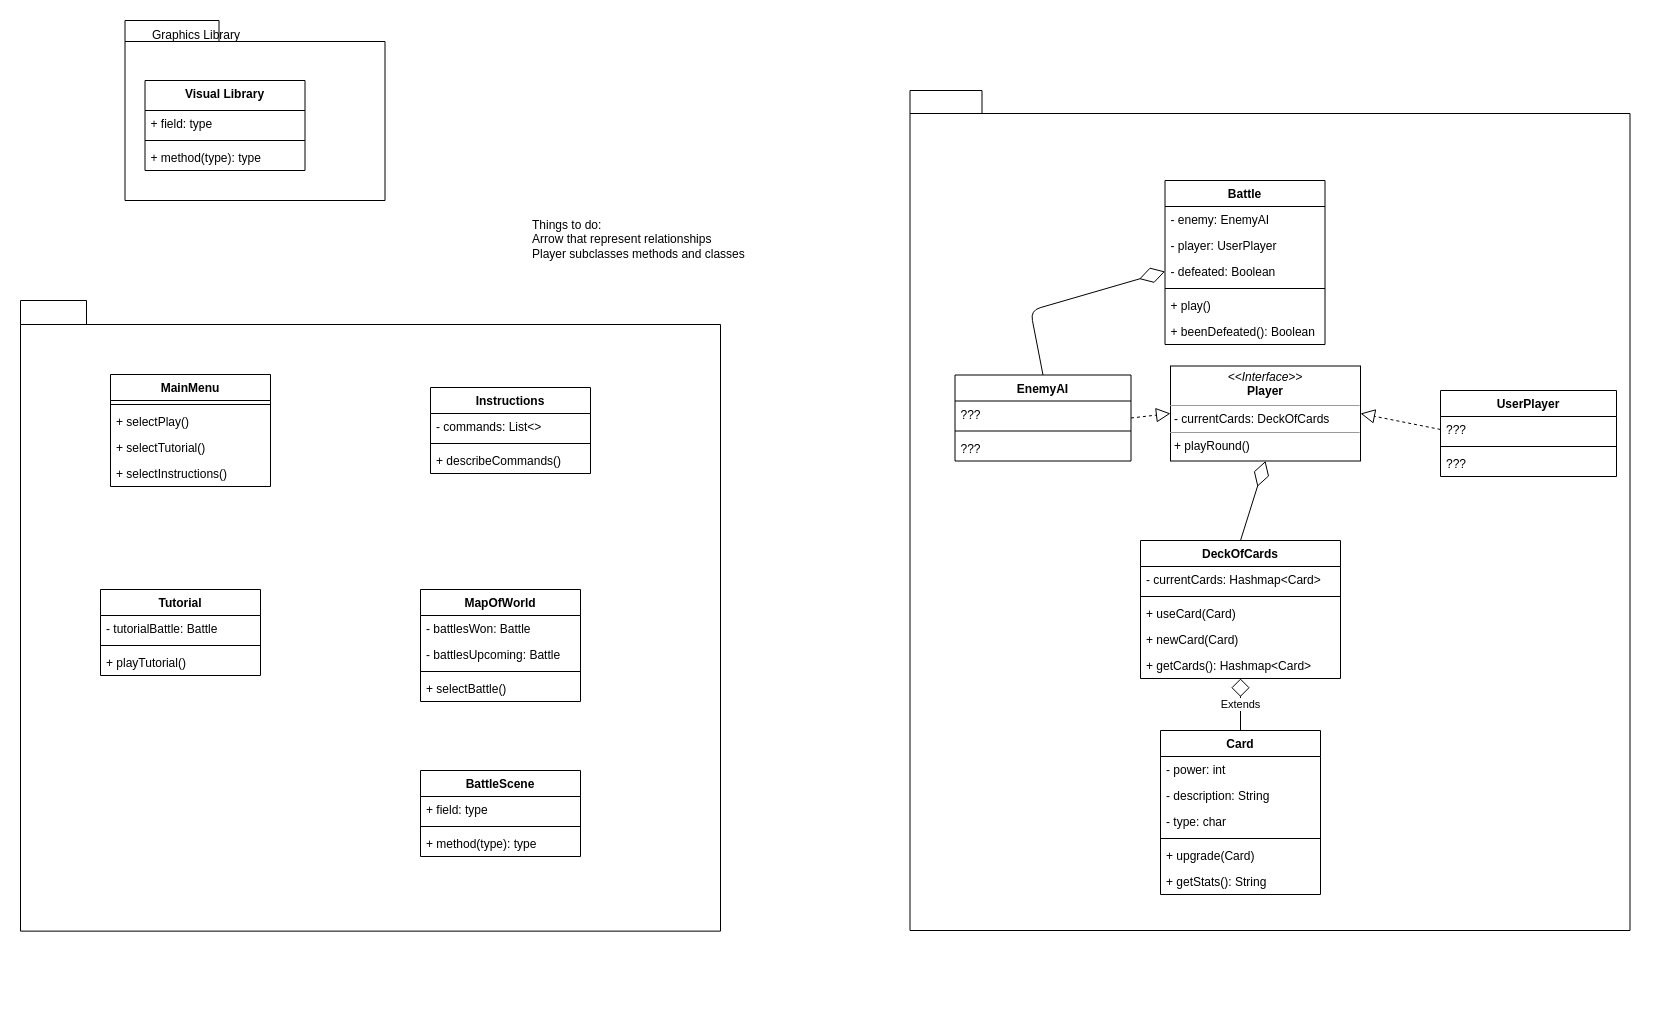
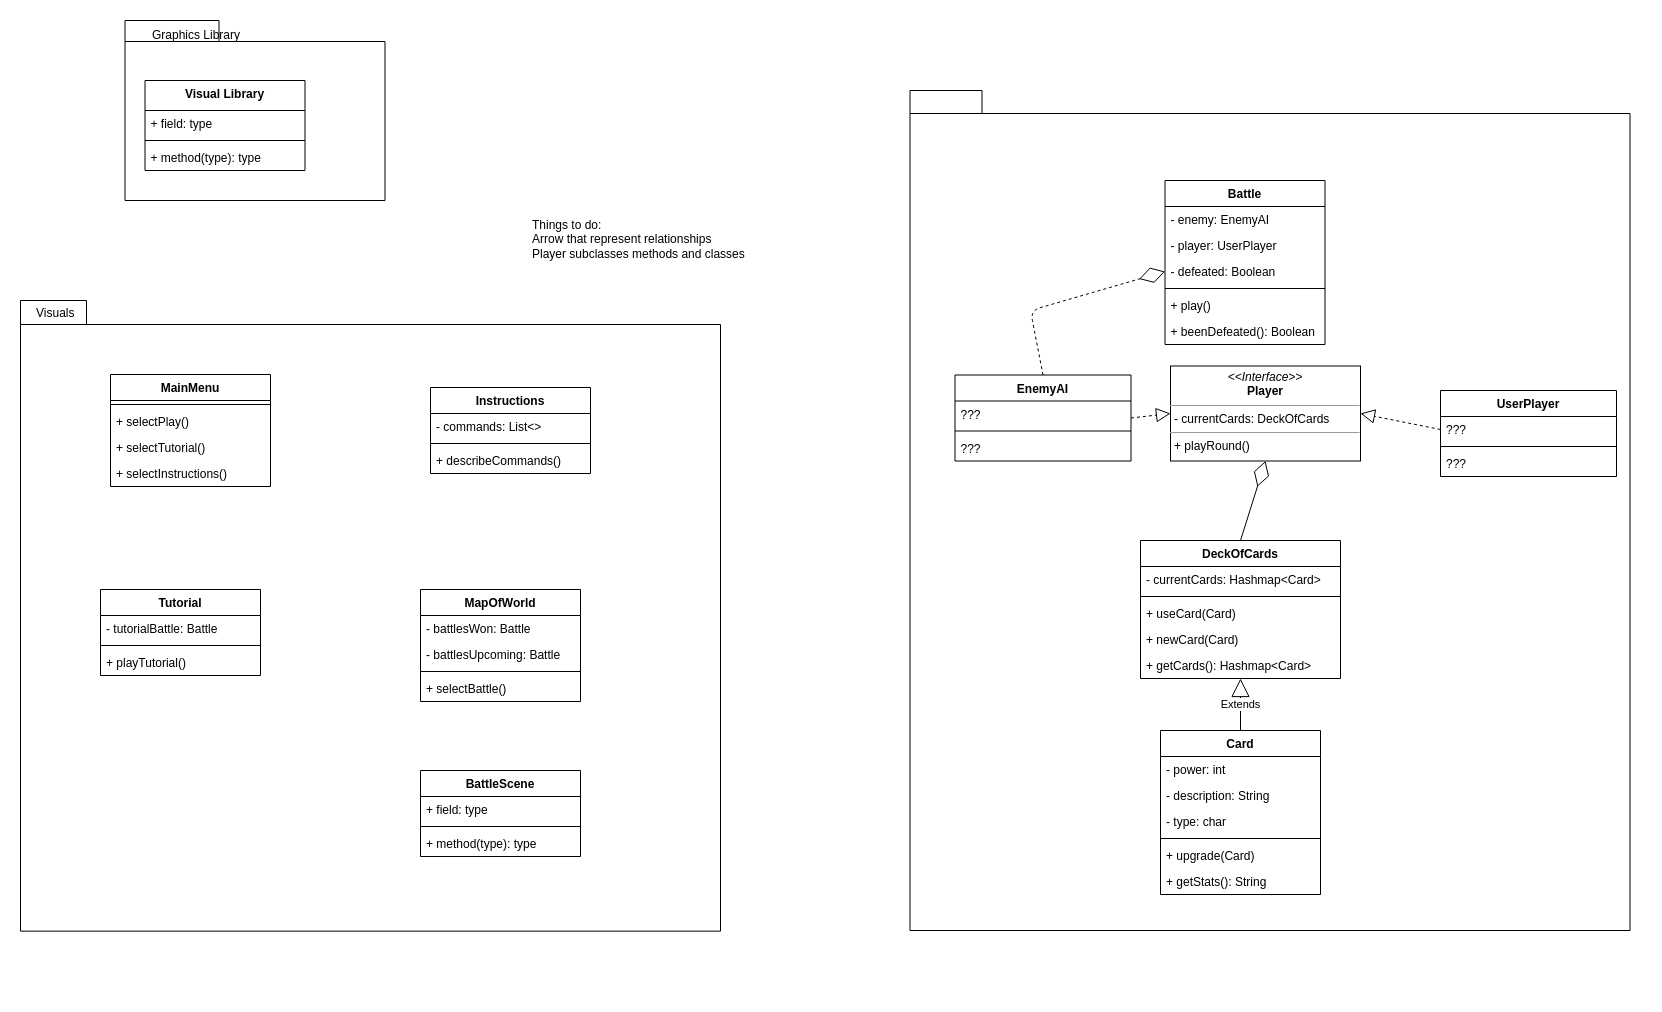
(1059, 302) -> (1059, 302)
none -> (60, 313)
(1241, 697) -> (1241, 698)
